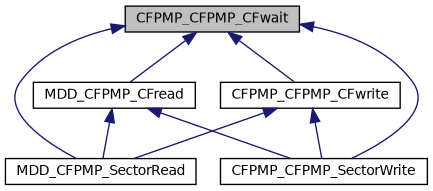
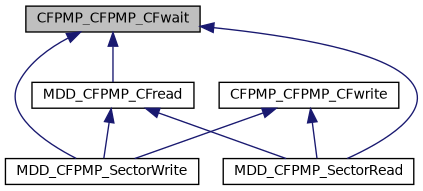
(267, 61) -> none
(324, 172) -> (102, 172)
